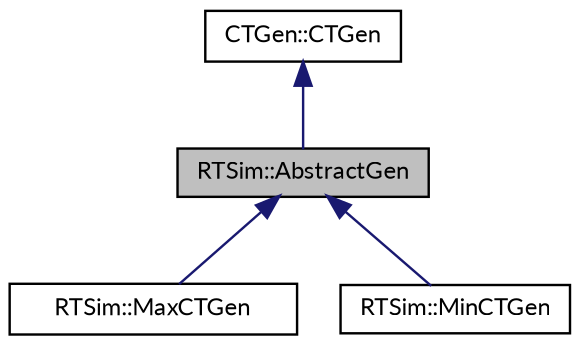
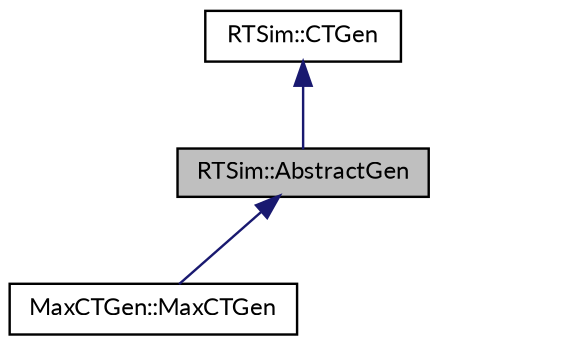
(303, 36) -> (303, 36)
(153, 309) -> (153, 309)
(455, 309) -> none
